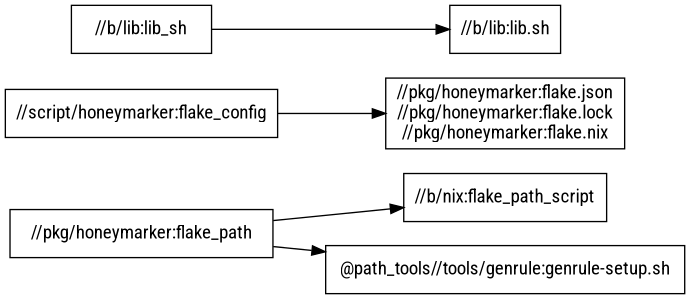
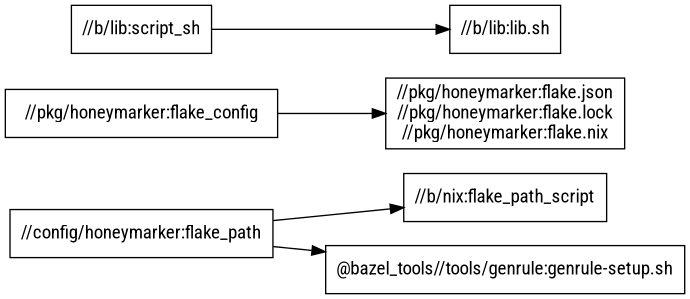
(141, 29) -> (141, 29)
(141, 113) -> (141, 113)
(141, 234) -> (141, 234)
(505, 270) -> (505, 270)
